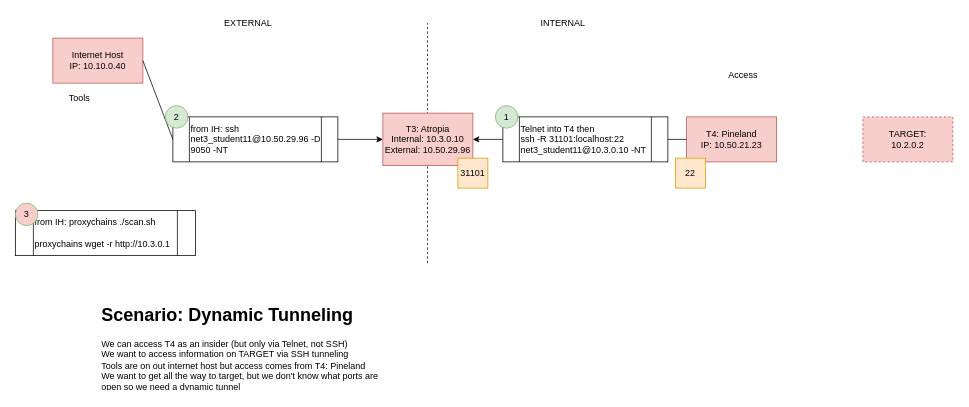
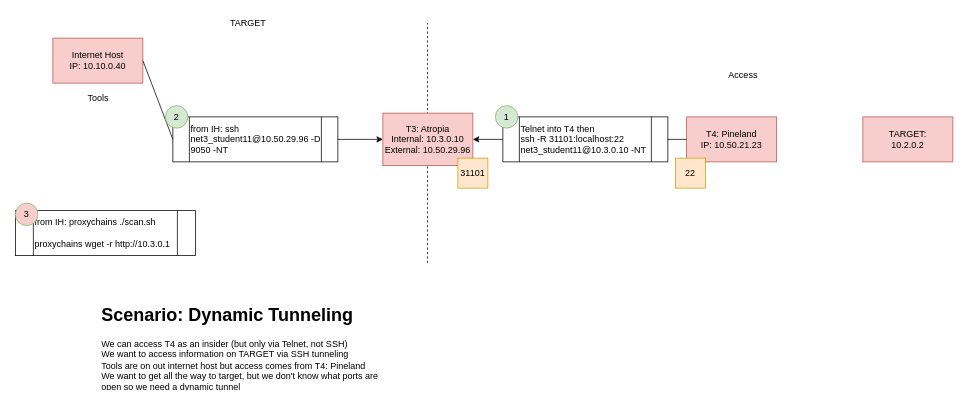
(248, 23) -> (248, 23)
(563, 23) -> none
(79, 98) -> (98, 98)
(908, 139) -> (908, 139)
